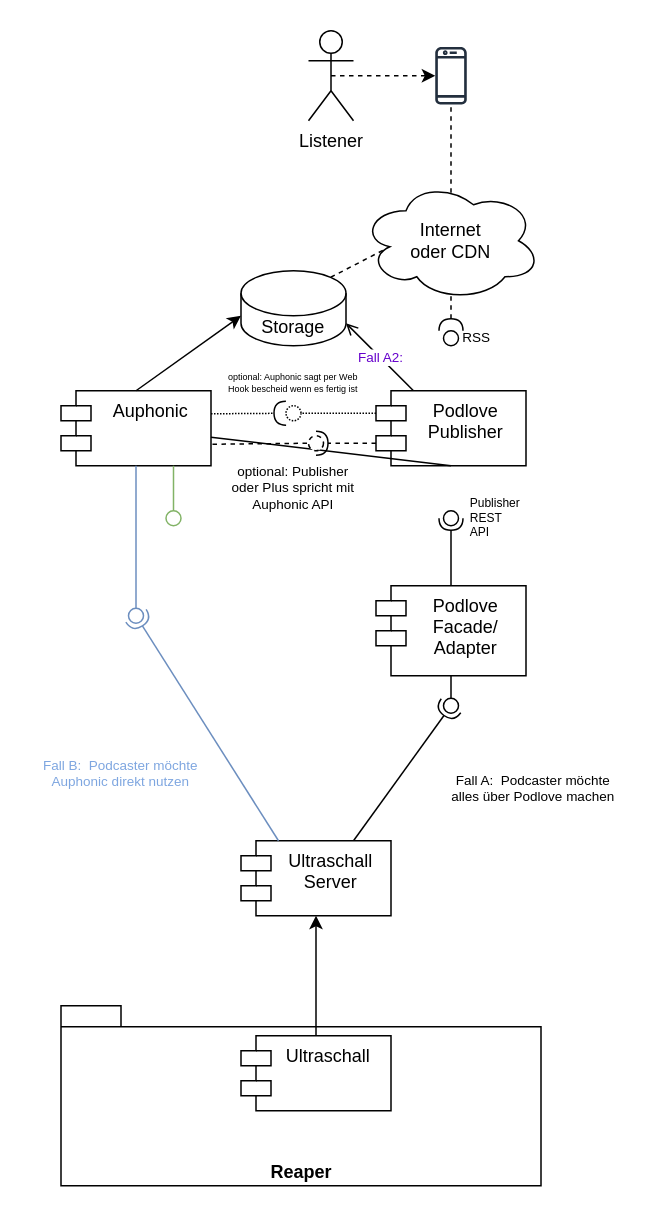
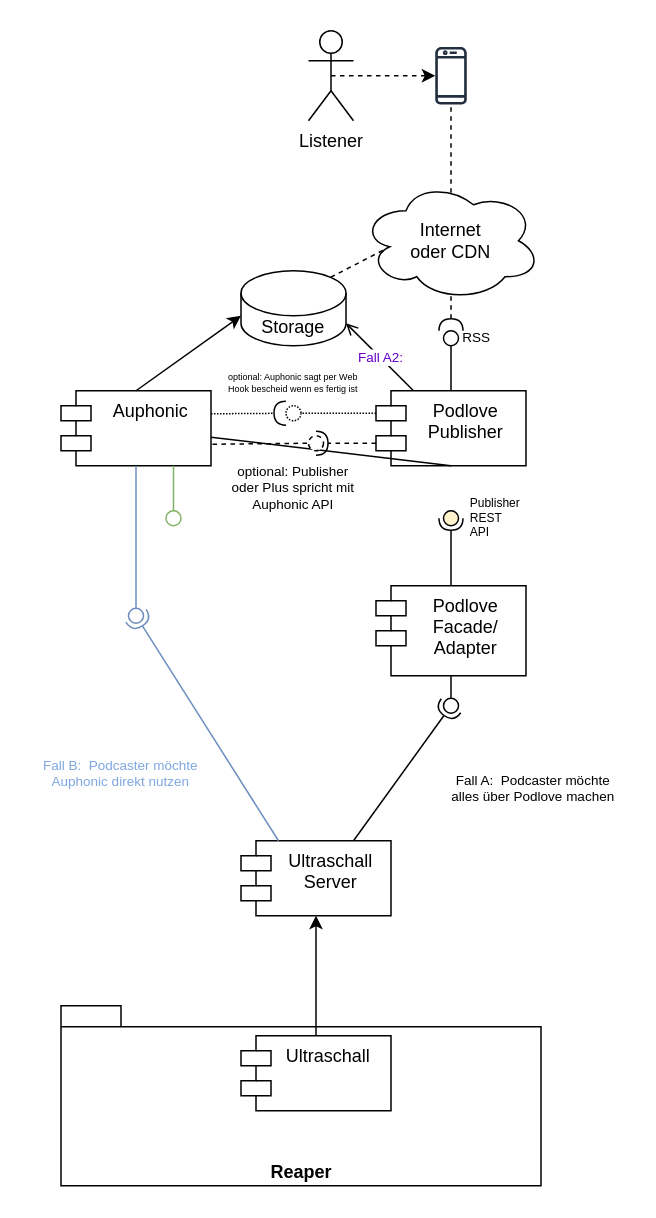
none -> (451, 369)
(451, 518) -> (451, 518)
